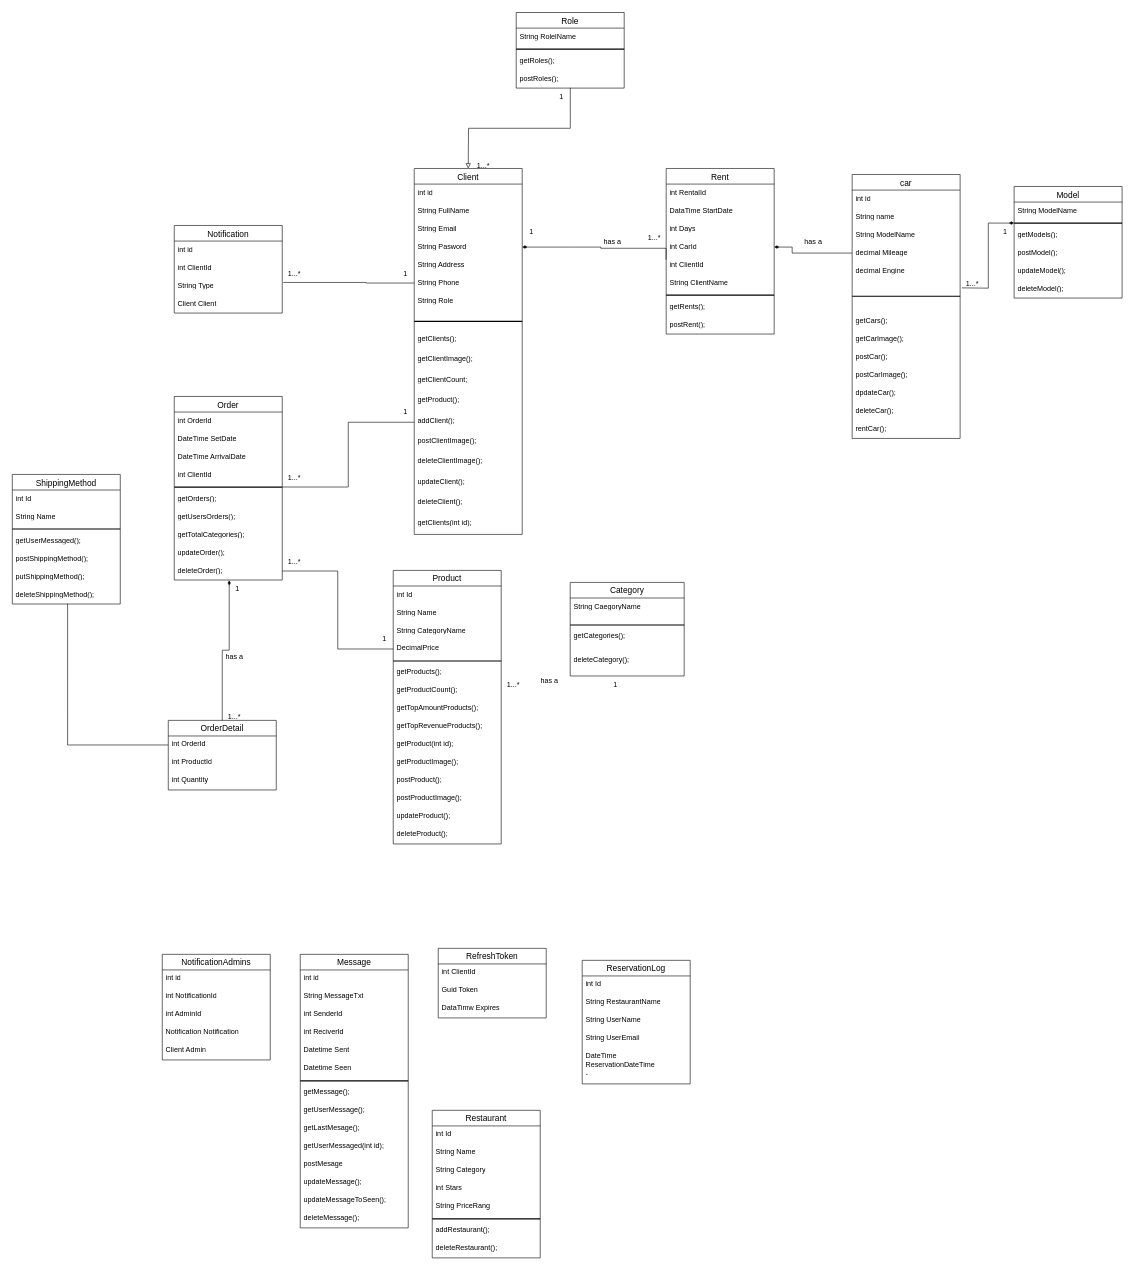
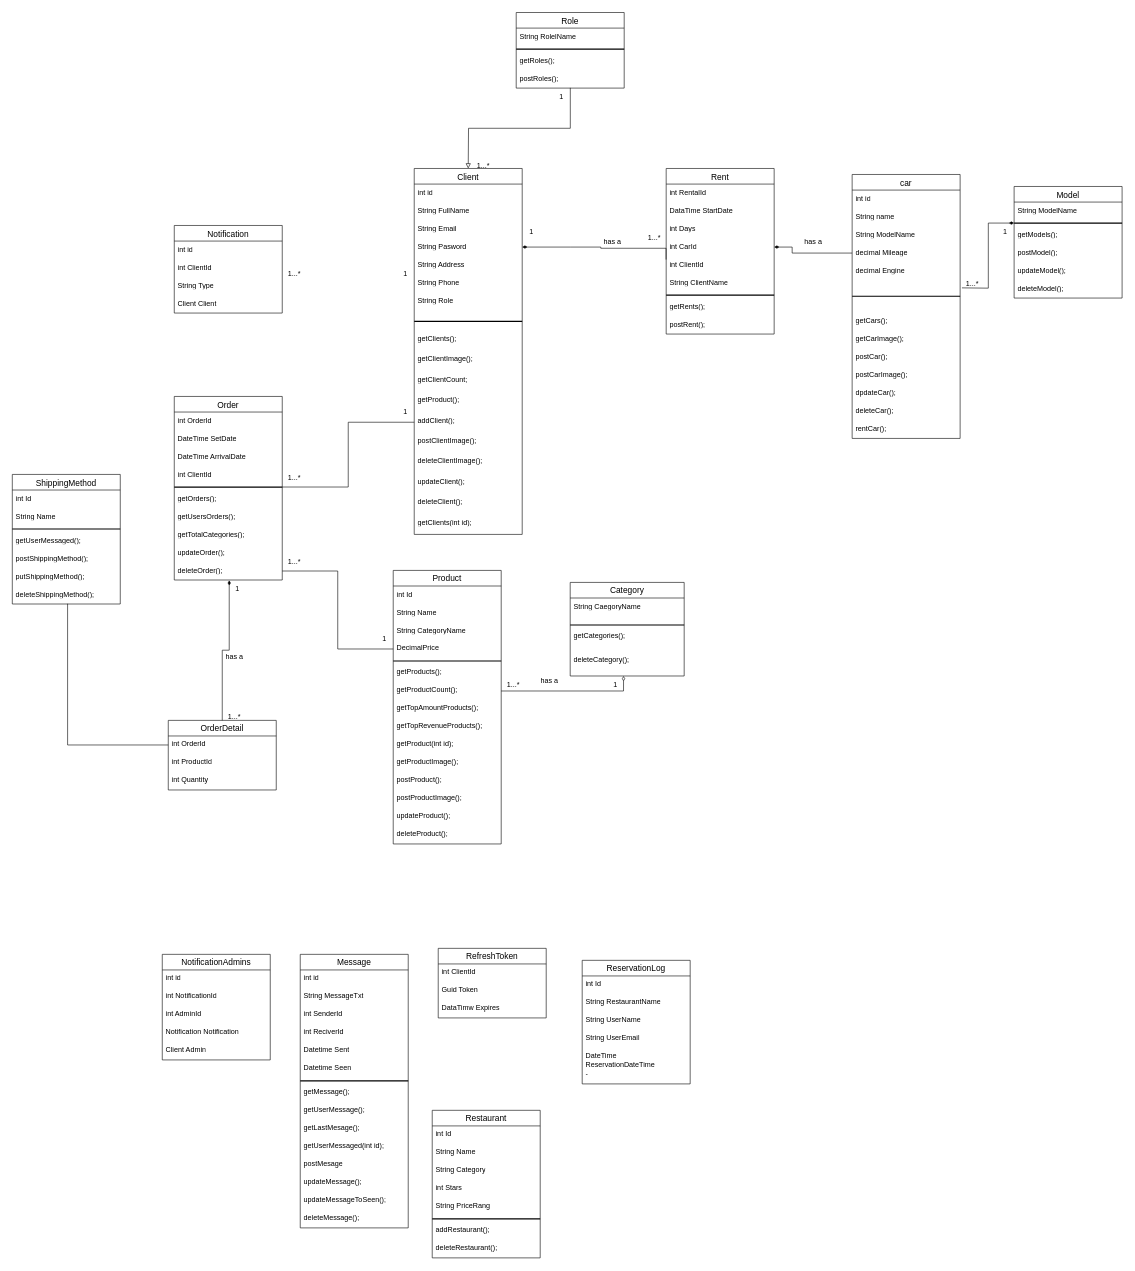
(348, 282) -> none
none -> (624, 688)
